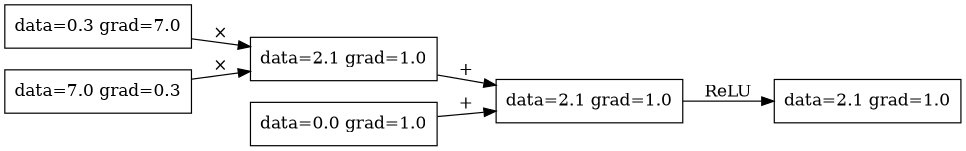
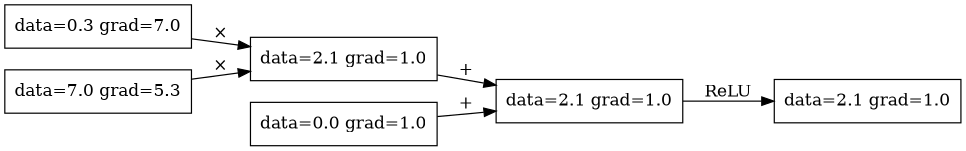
(98, 92) -> (98, 92)
